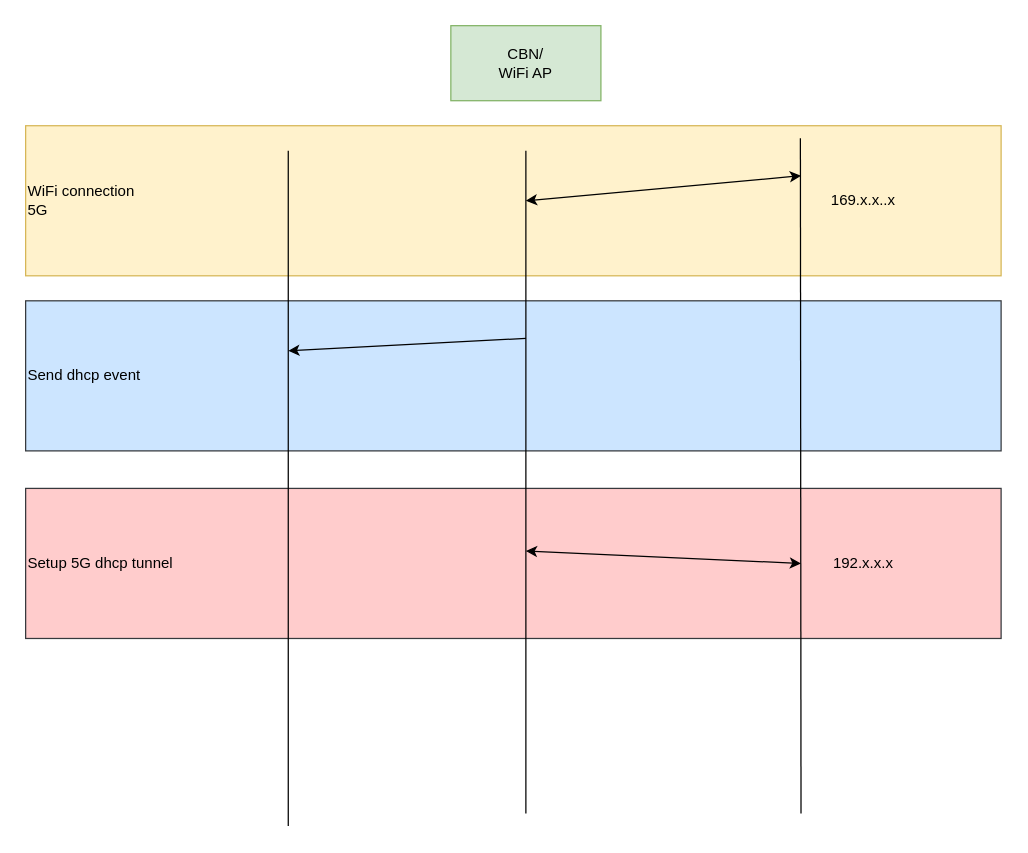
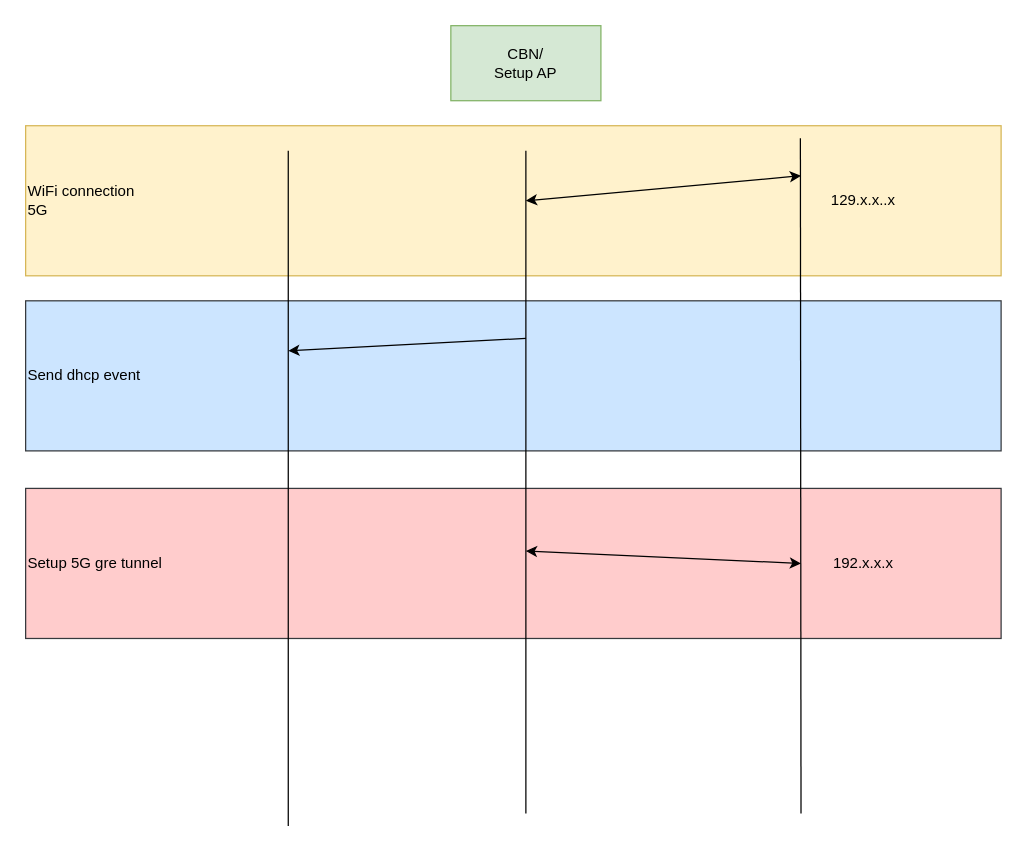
(526, 63) -> (526, 63)
(863, 201) -> (863, 201)
(104, 563) -> (100, 563)
